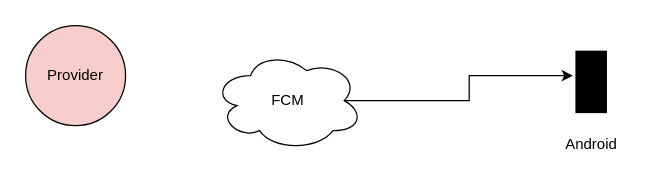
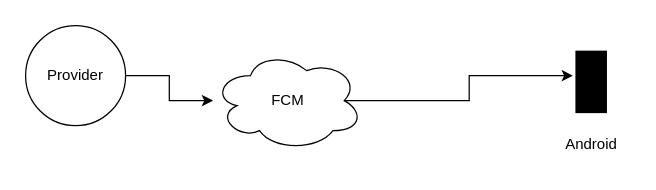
(76, 76) -> (76, 76)
none -> (169, 84)
